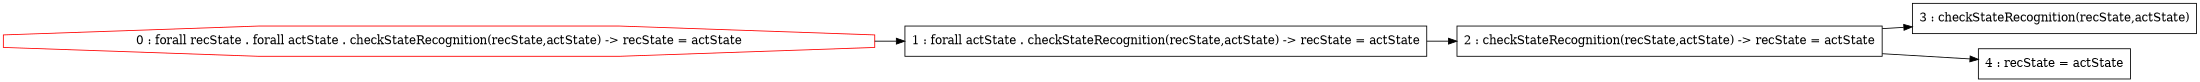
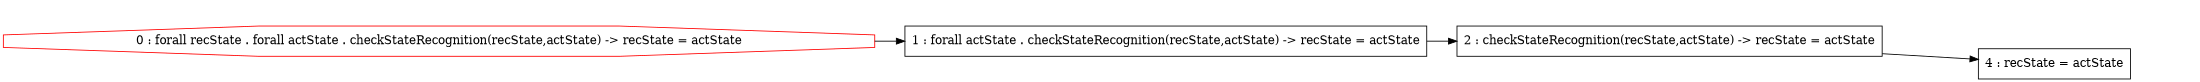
(2054, 18) -> none
